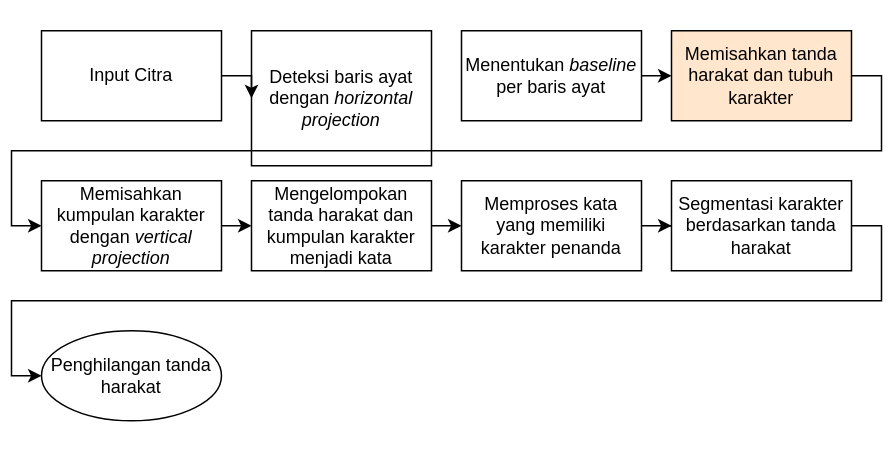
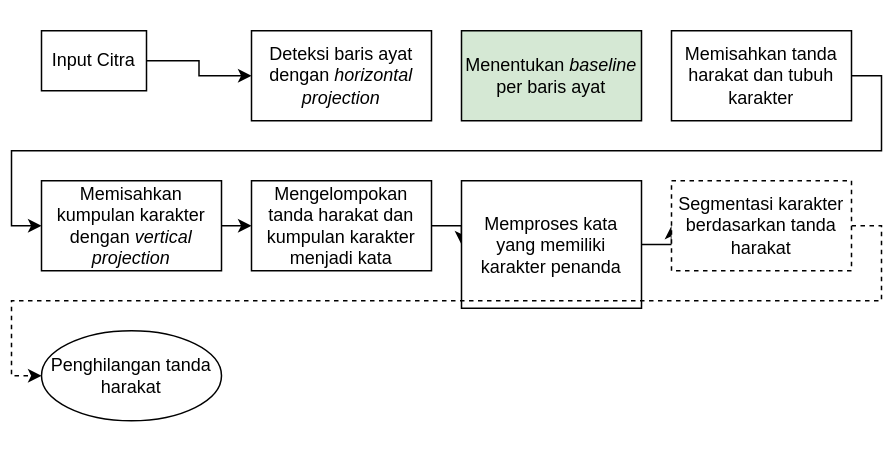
(131, 76) -> (94, 61)
(551, 76) -> (551, 76)
(651, 76) -> none
(761, 76) -> (761, 76)
(341, 98) -> (341, 76)
(551, 226) -> (551, 245)
(761, 226) -> (761, 226)
(451, 301) -> (451, 301)
